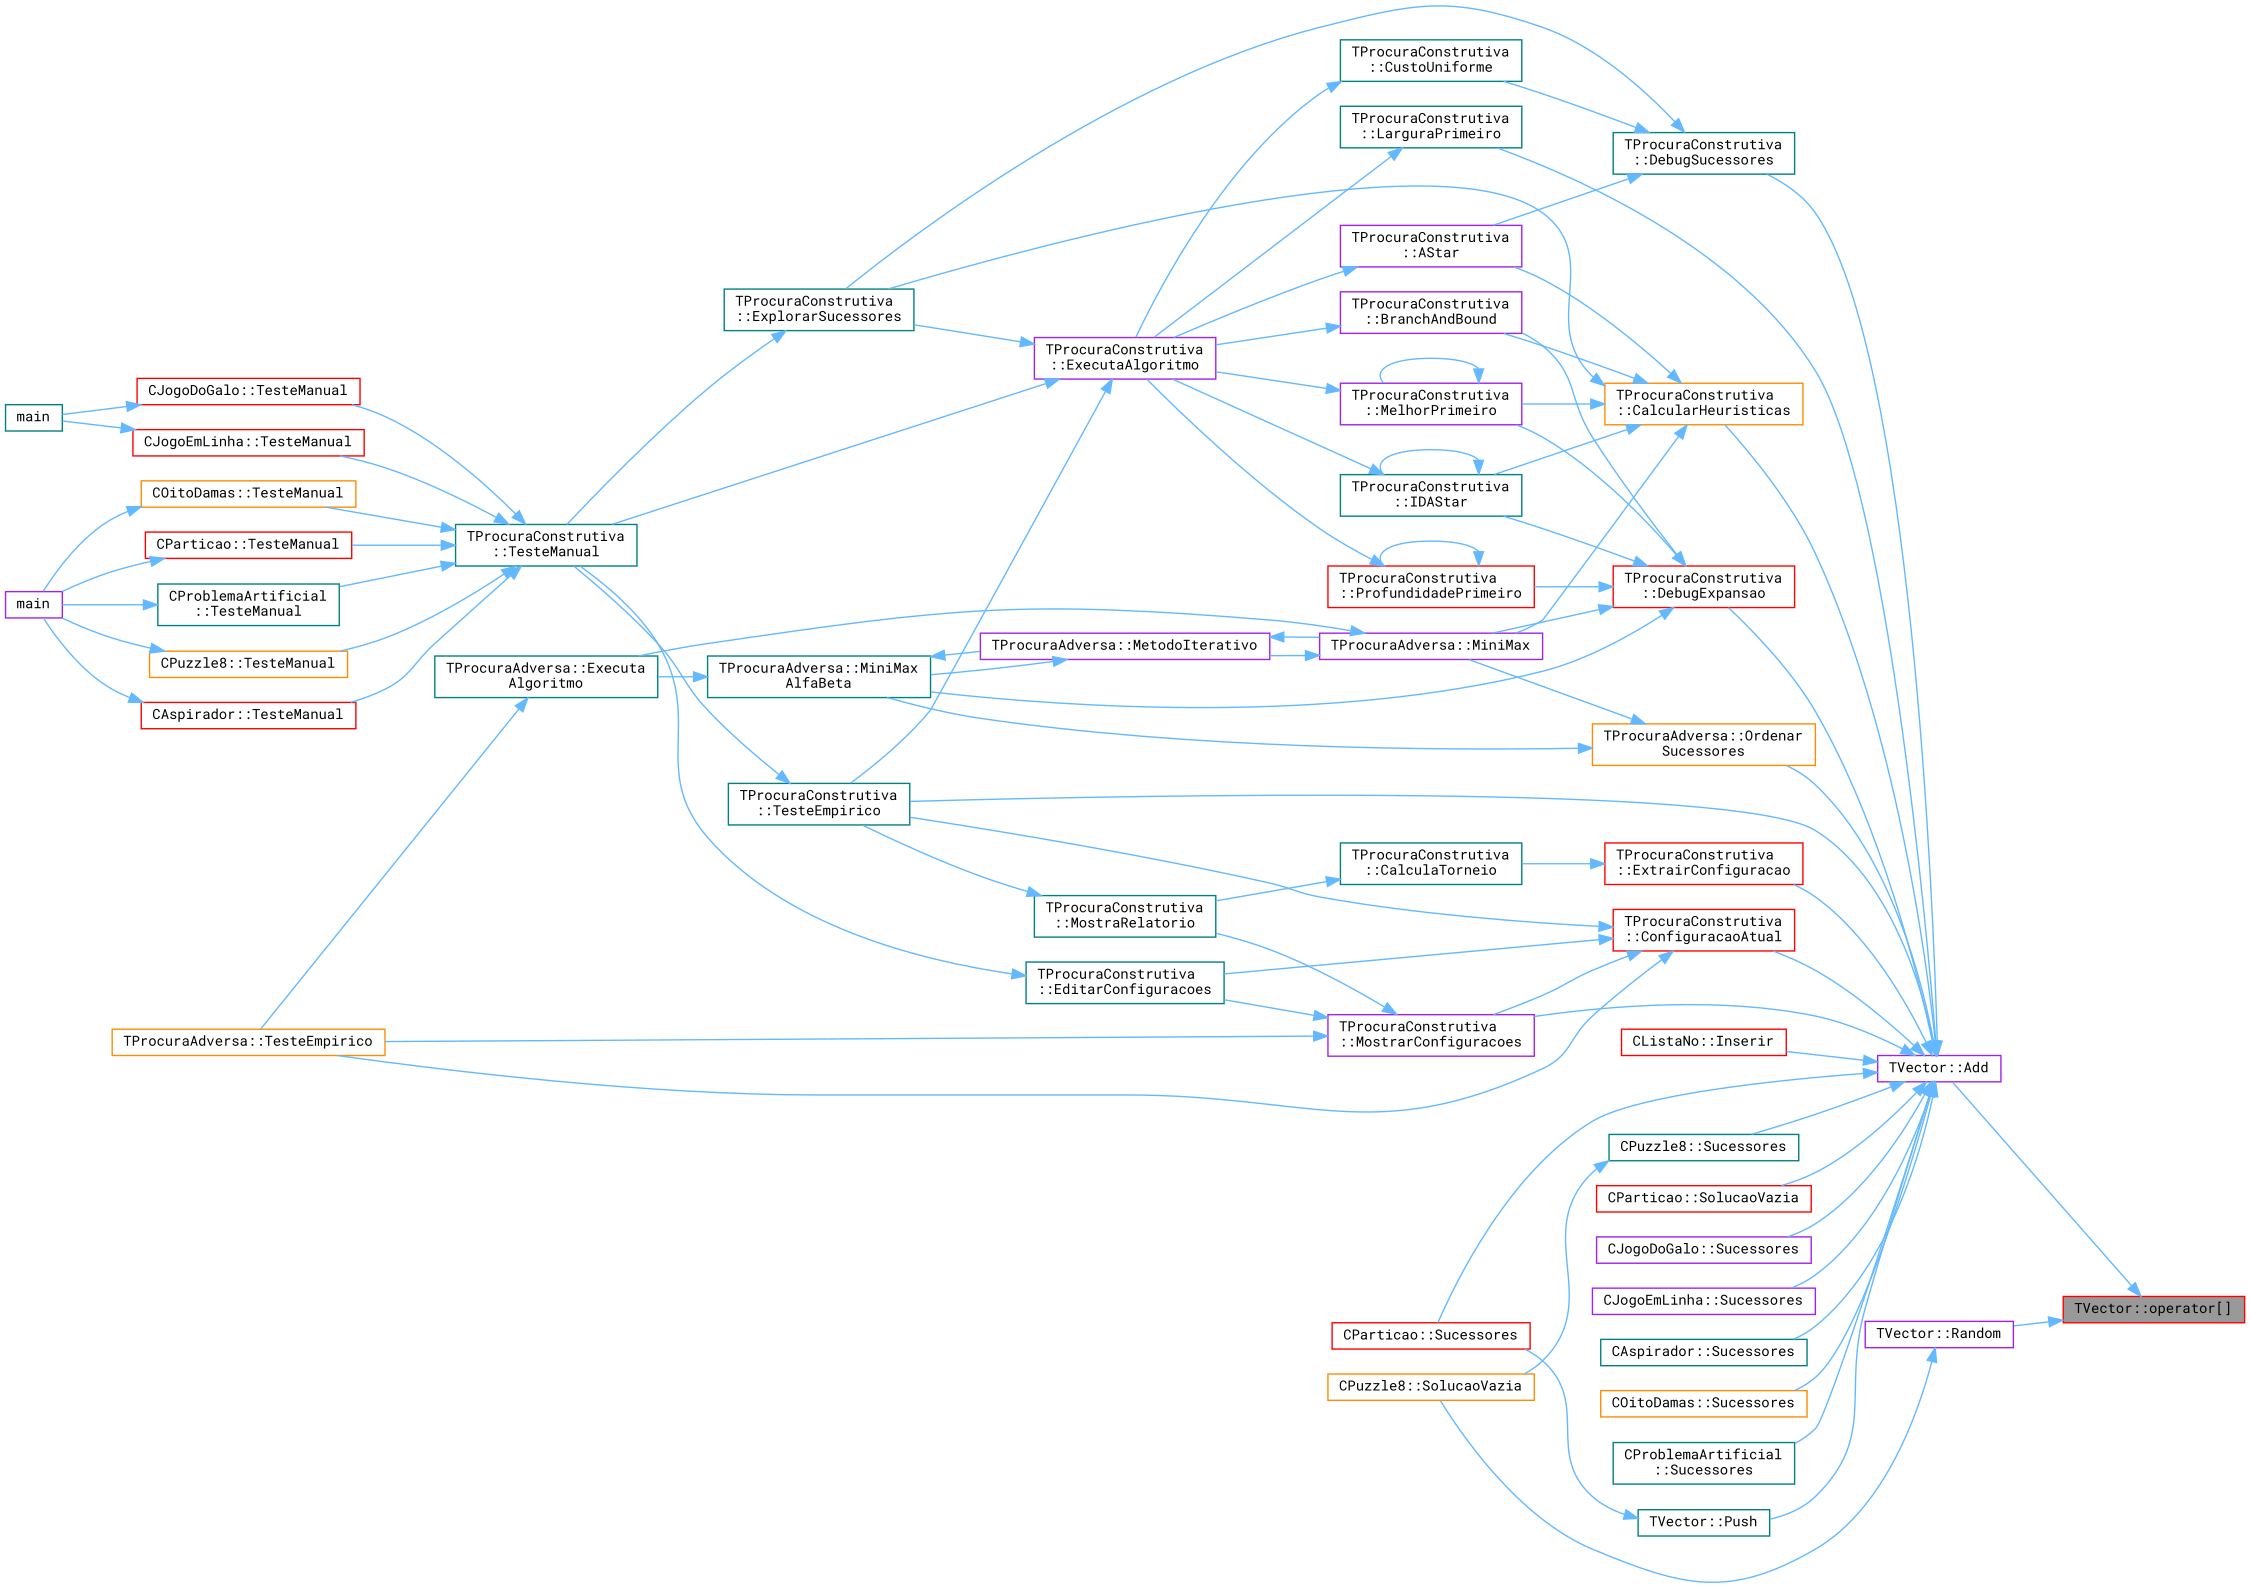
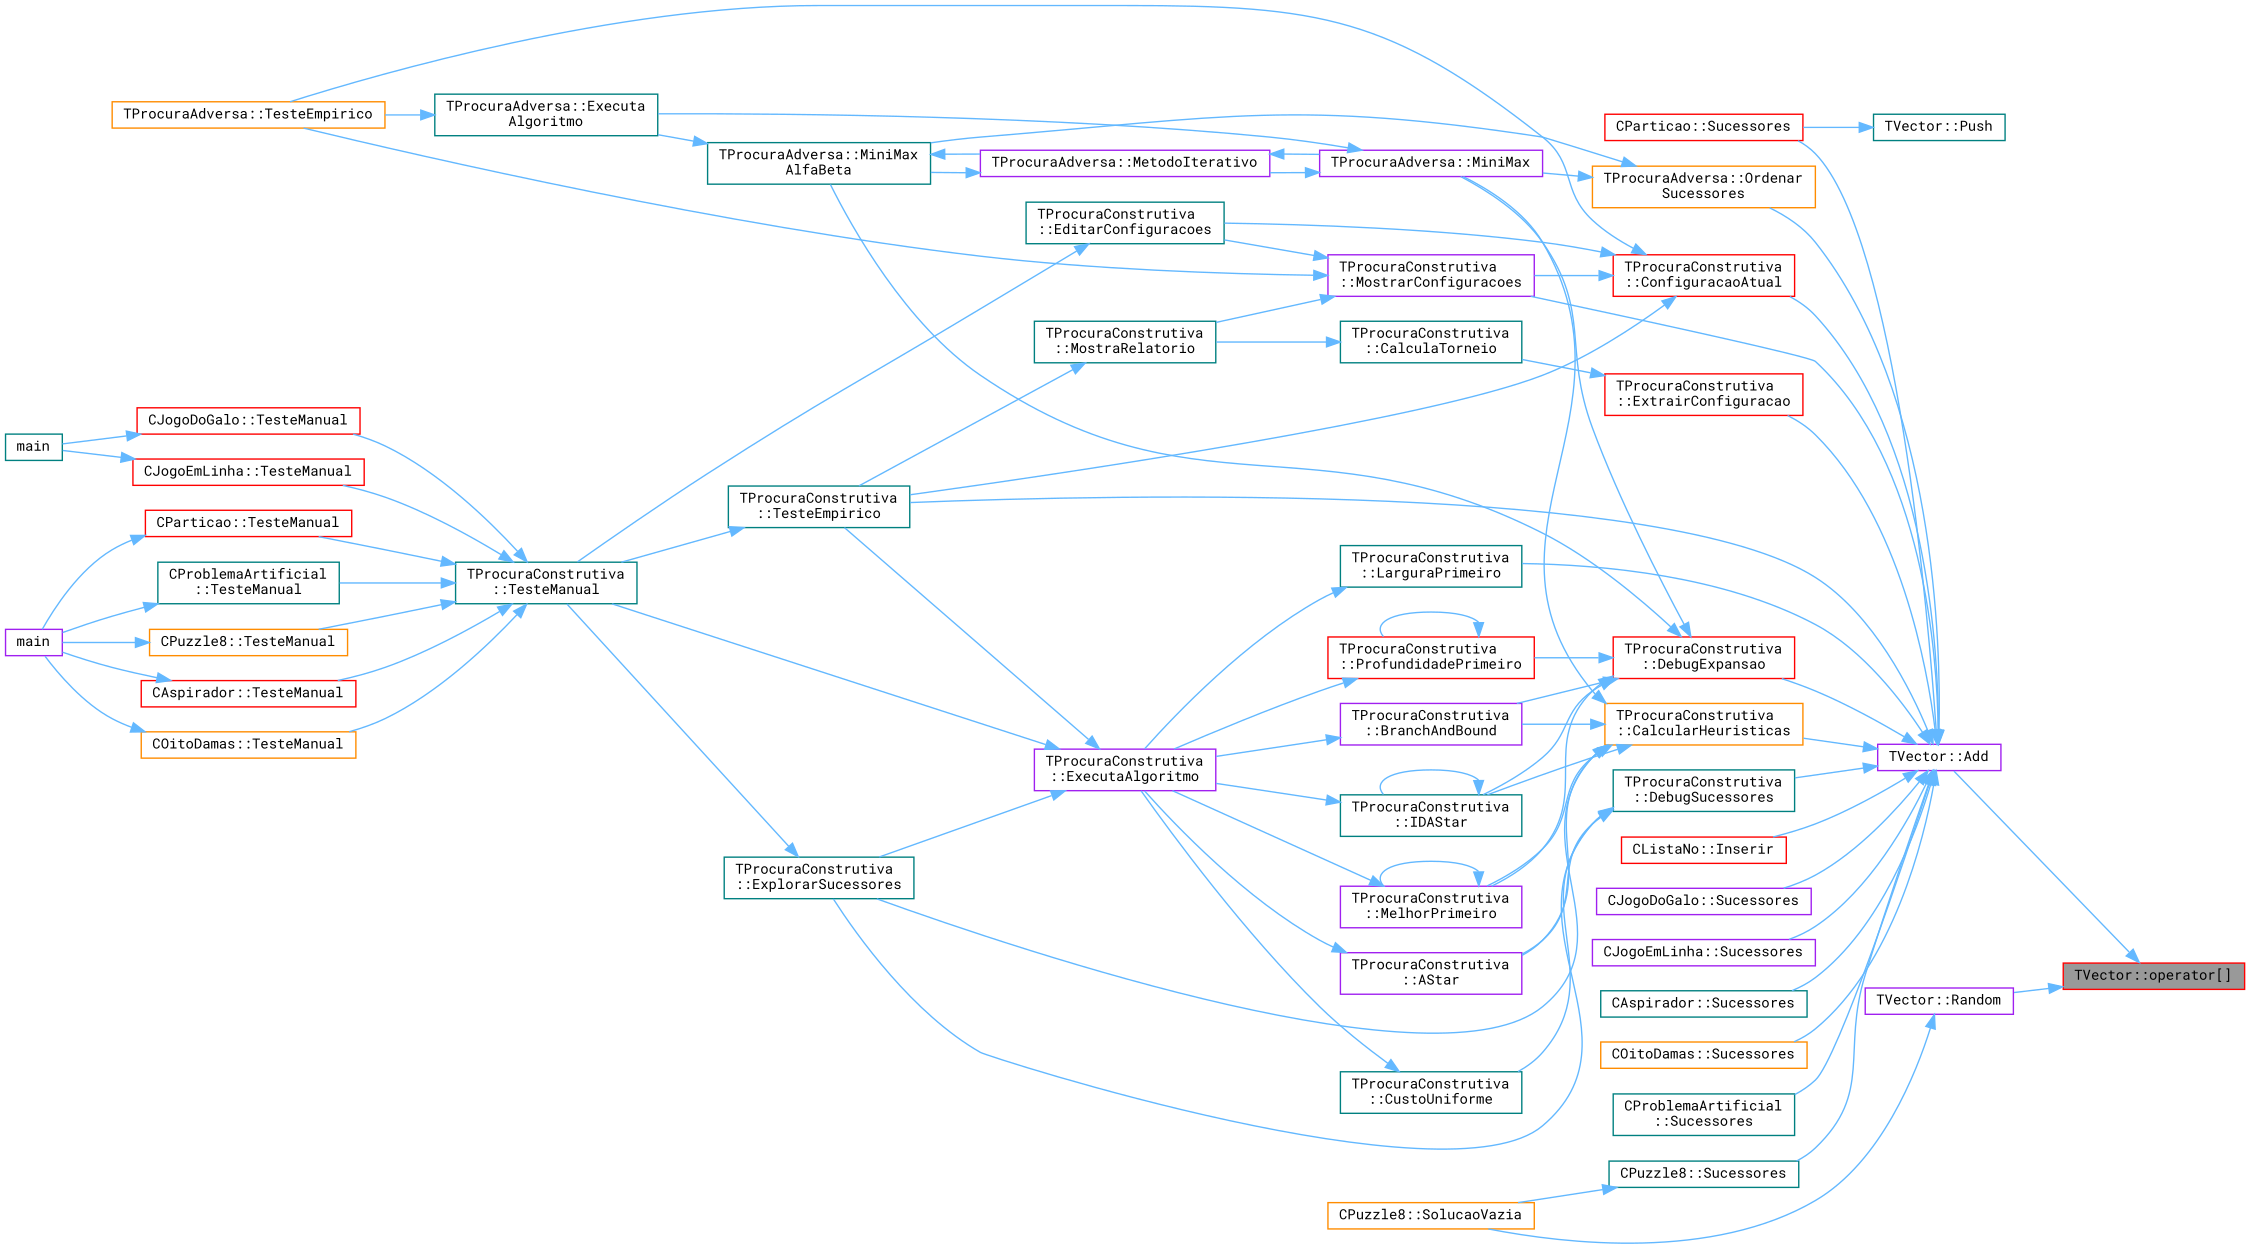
(1704, 1199) -> none
(1858, 1346) -> none
